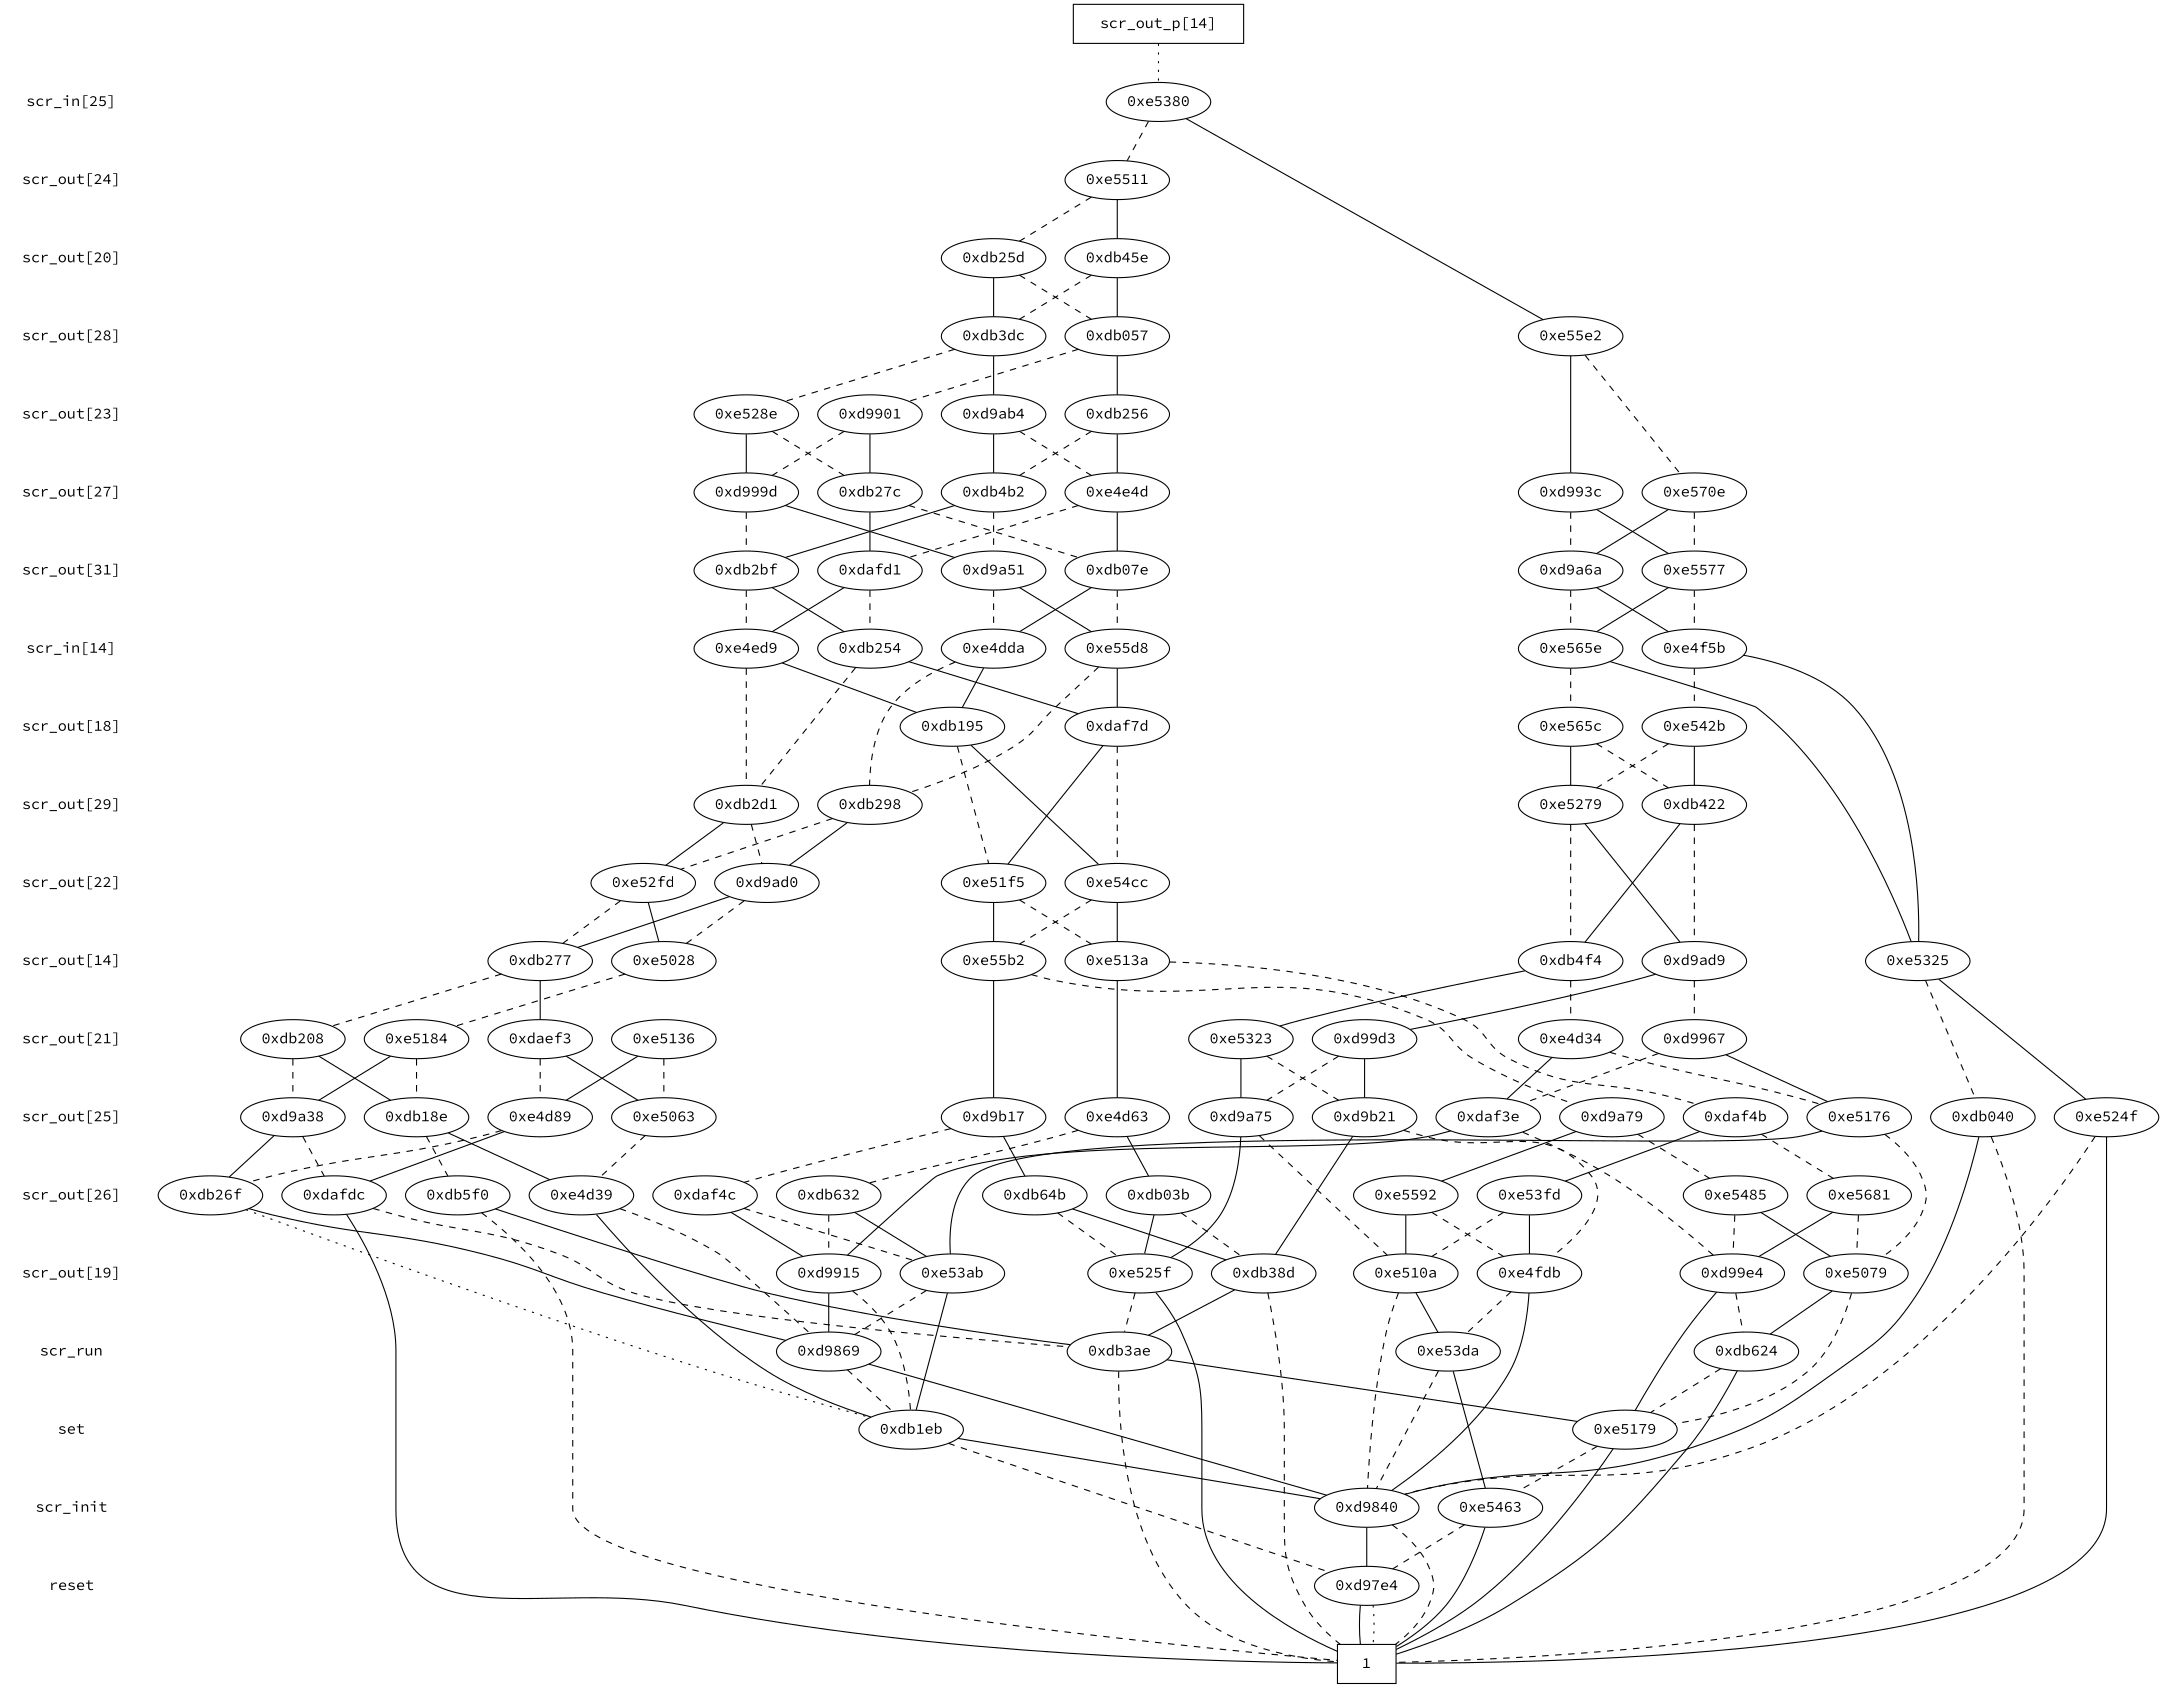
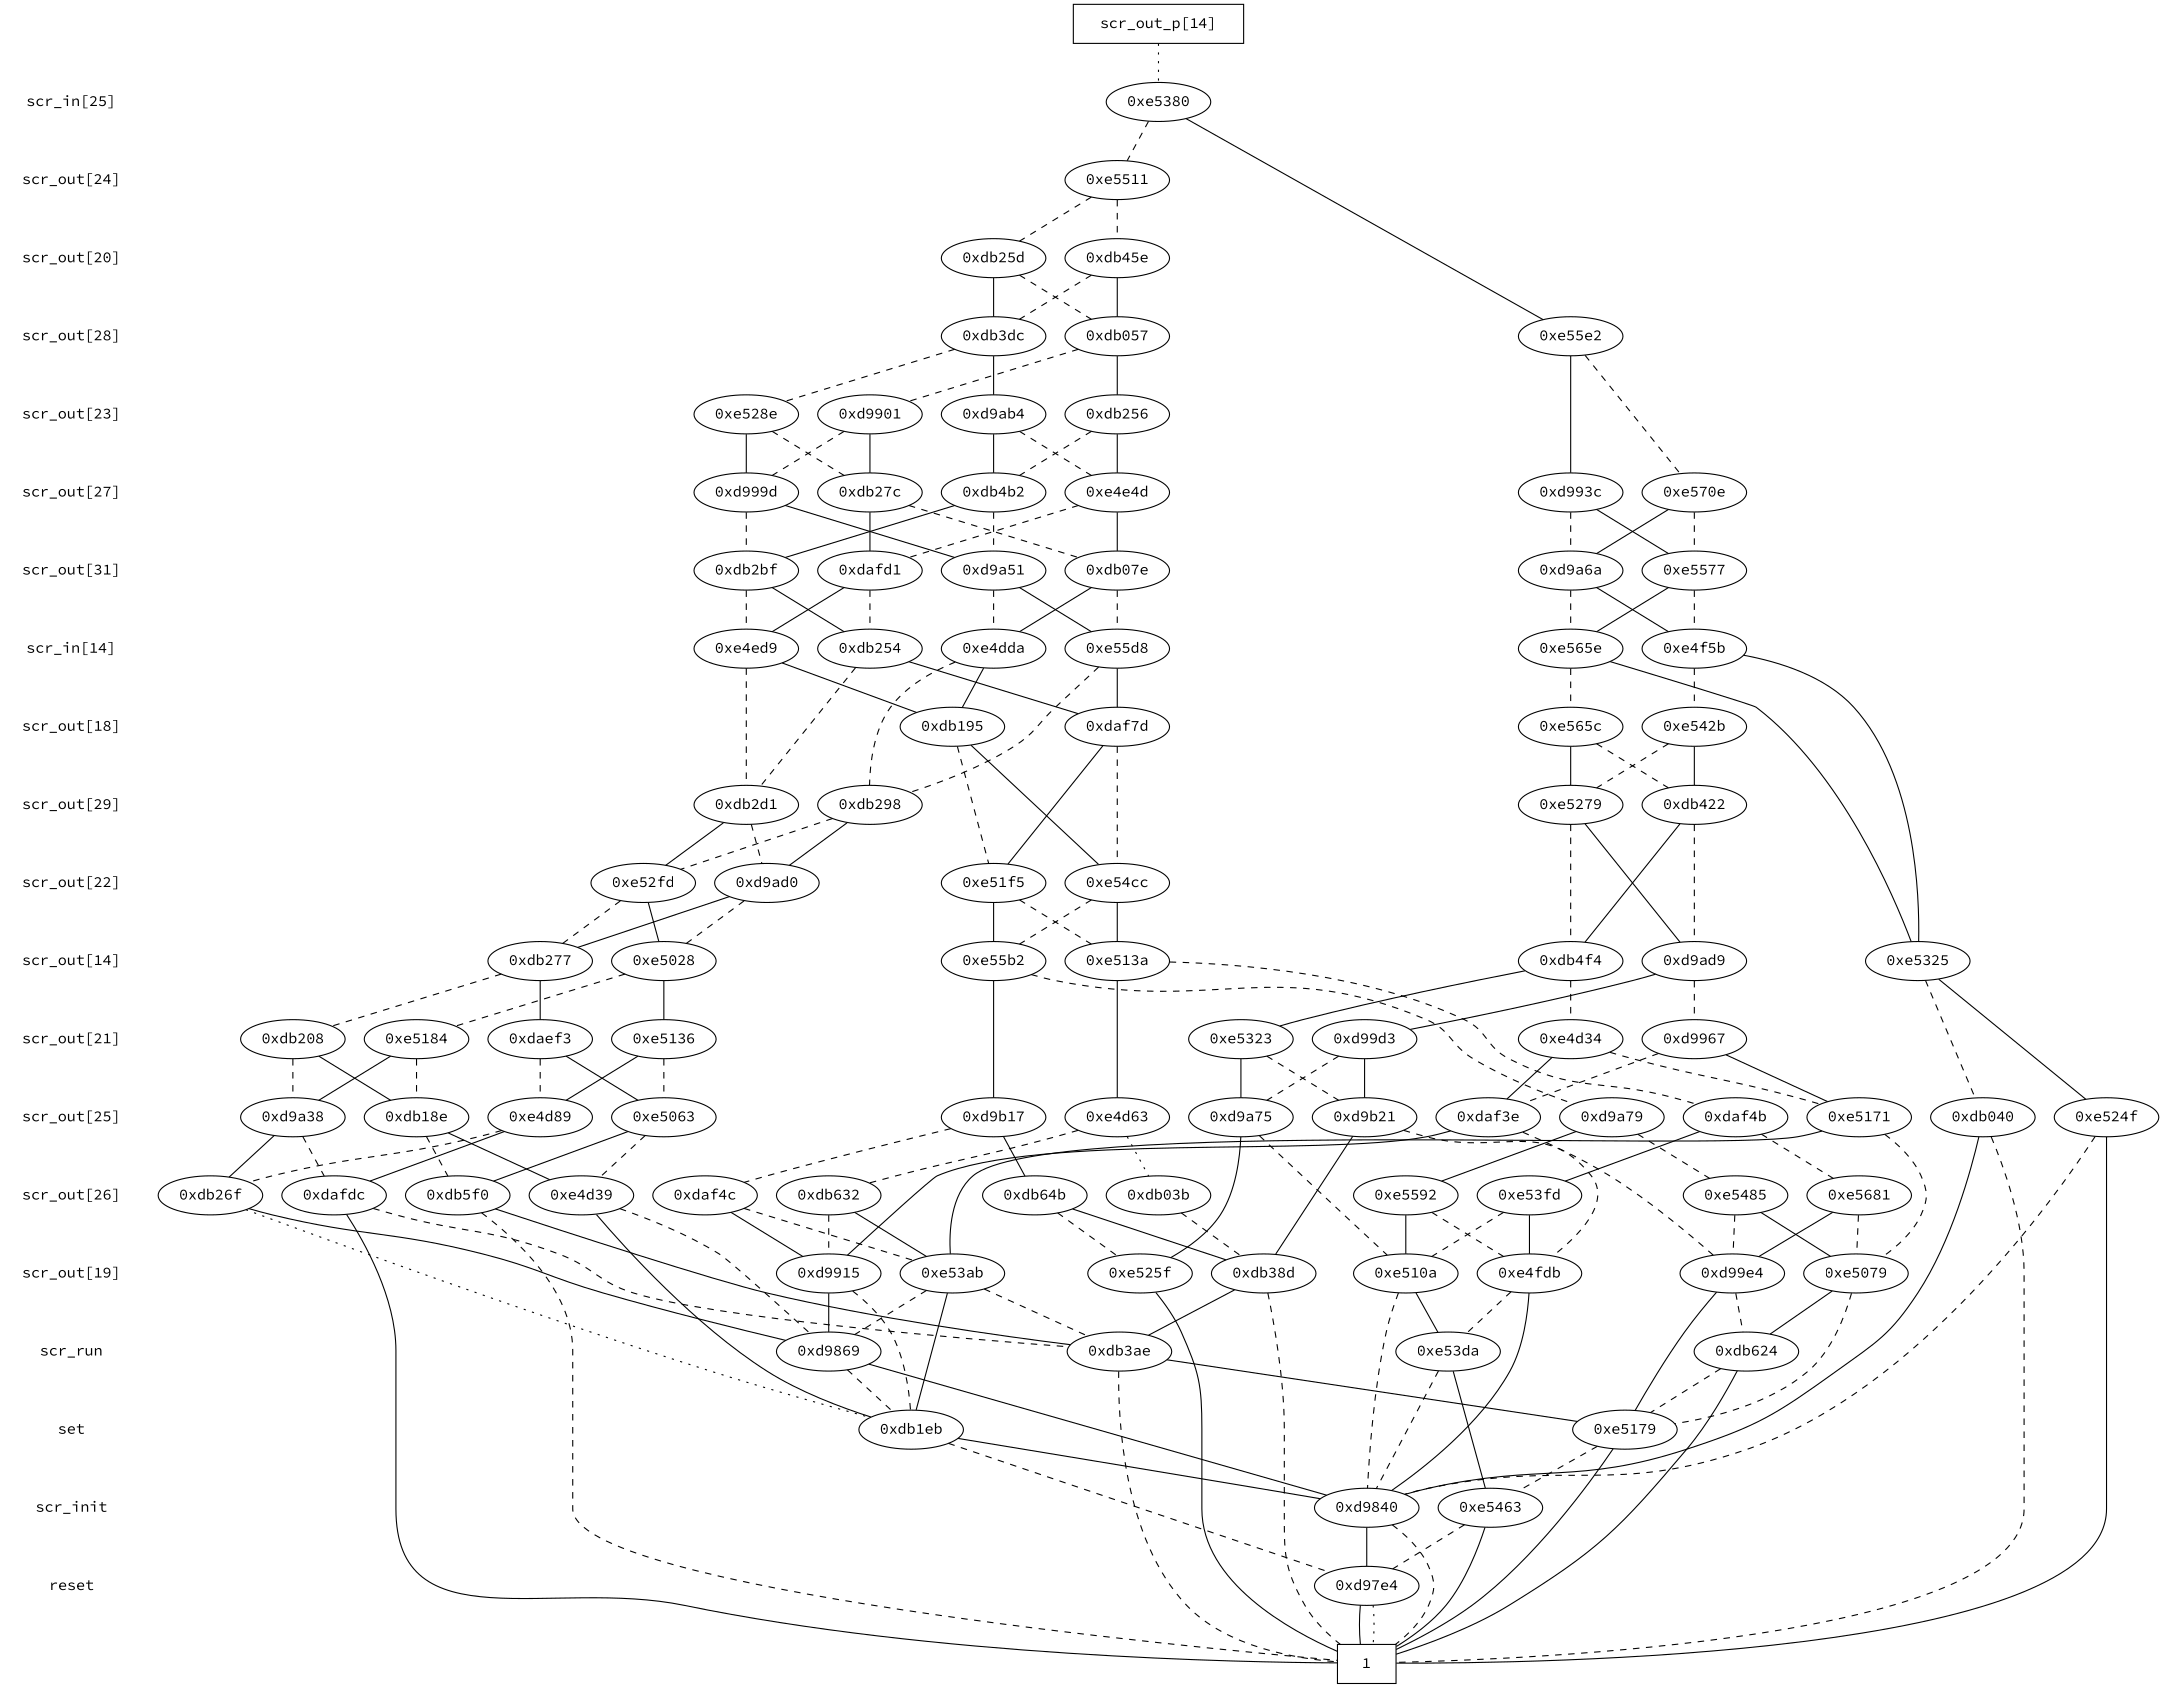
(1117, 219) -> (1117, 219)
none -> (664, 1000)
(1859, 1117) -> (1859, 1117)
none -> (561, 1156)
(1138, 1156) -> (1138, 1156)
(1151, 1227) -> none
(1130, 1312) -> (1036, 1312)
